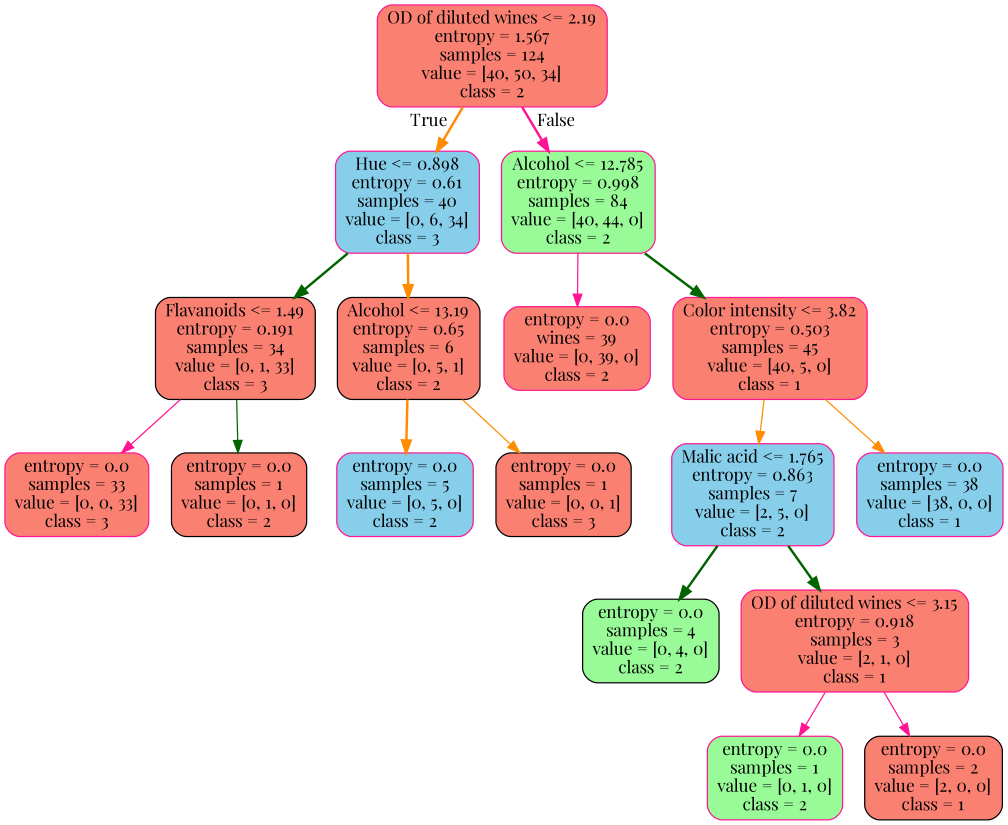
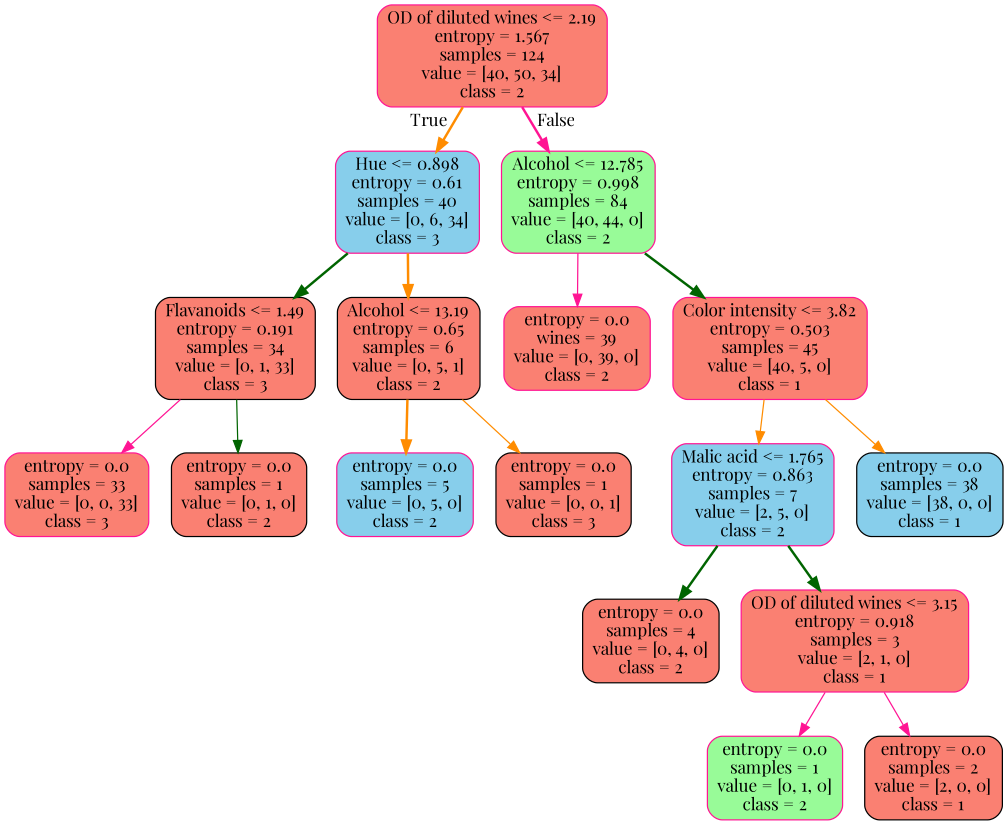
(930, 495) -> (930, 495)
(651, 641) -> (651, 641)
